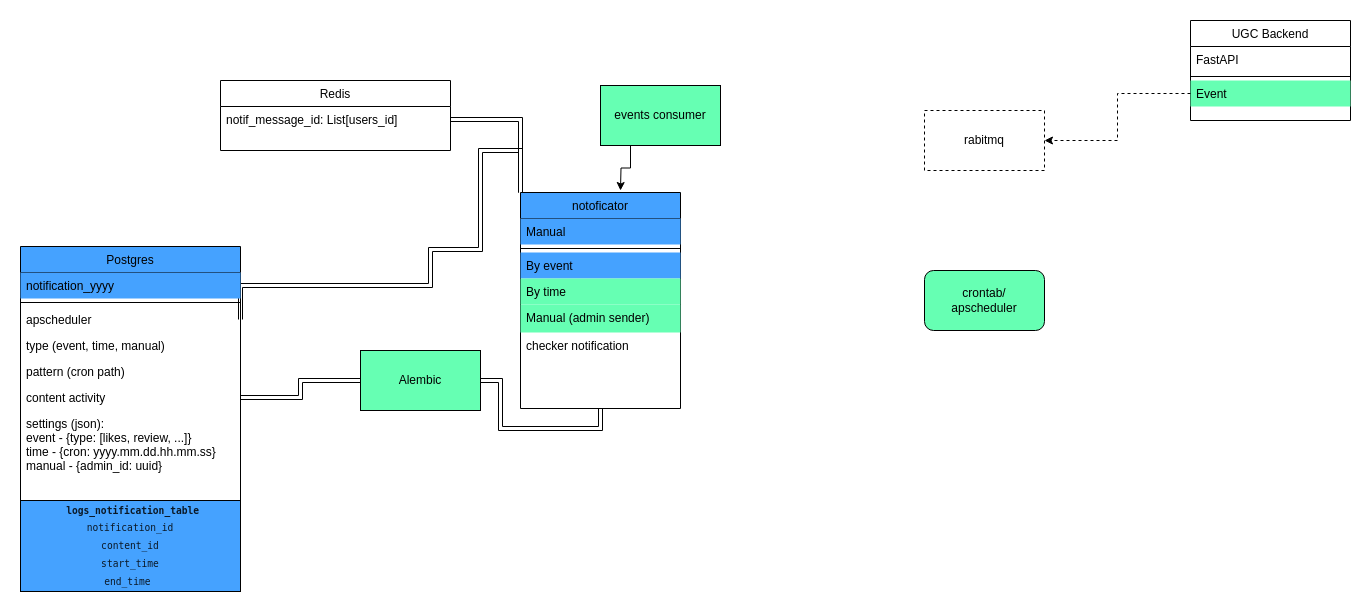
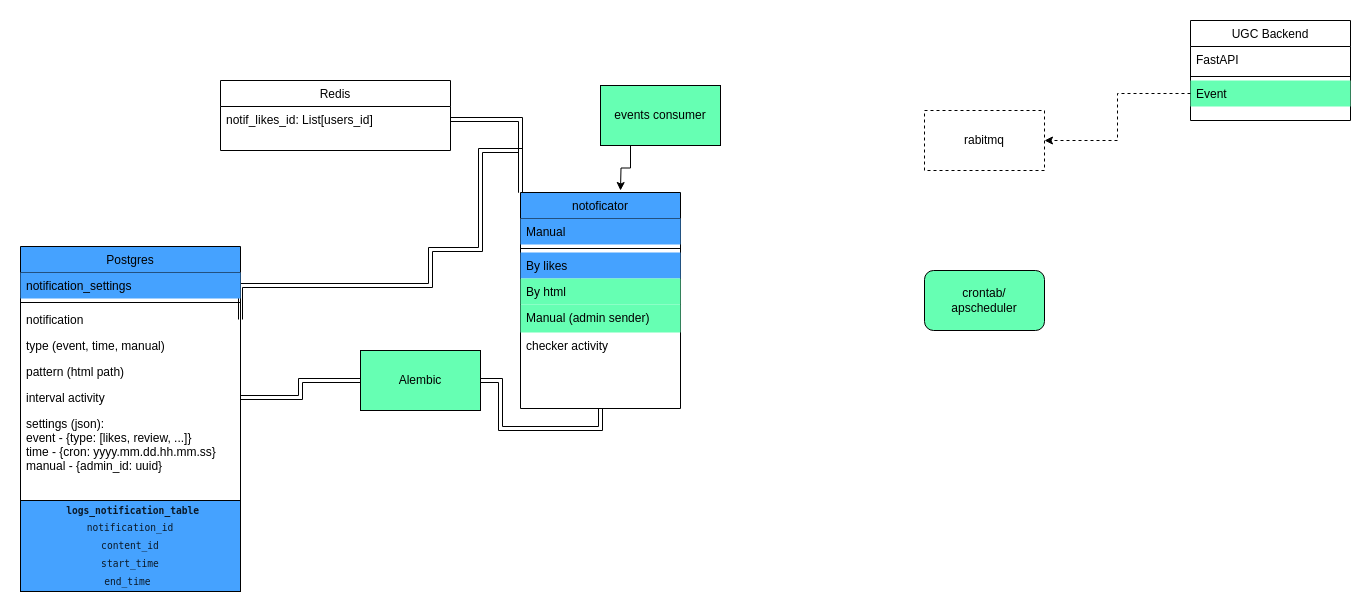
(324, 120) -> (314, 120)
(551, 266) -> (548, 266)
(78, 286) -> (90, 286)
(546, 292) -> (546, 292)
(61, 320) -> (62, 320)
(587, 346) -> (575, 346)
(87, 372) -> (85, 372)
(75, 398) -> (75, 398)
